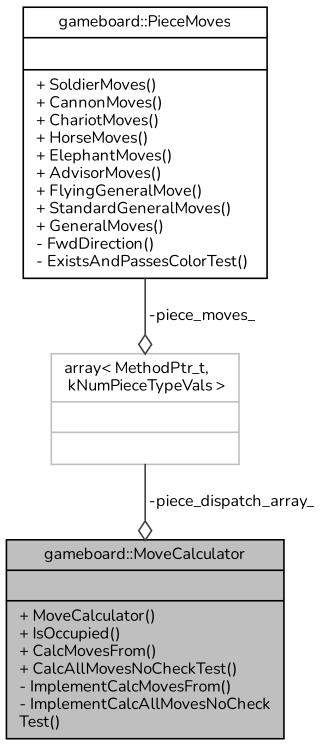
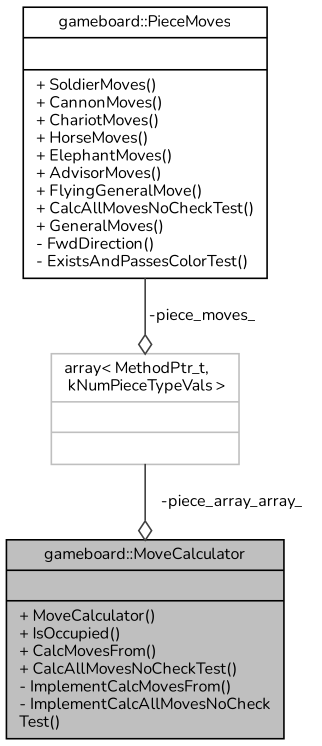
(134, 209) -> (145, 209)
(230, 502) -> (230, 502)
